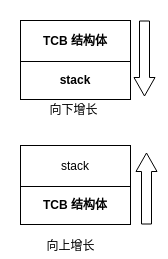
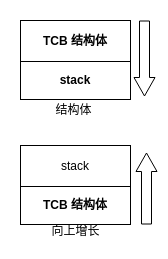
(74, 111) -> (74, 111)
(71, 246) -> (76, 231)
